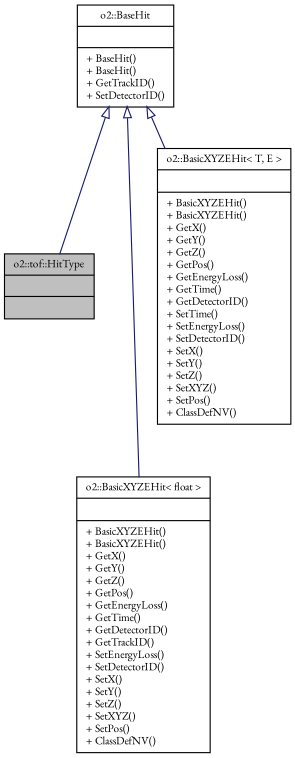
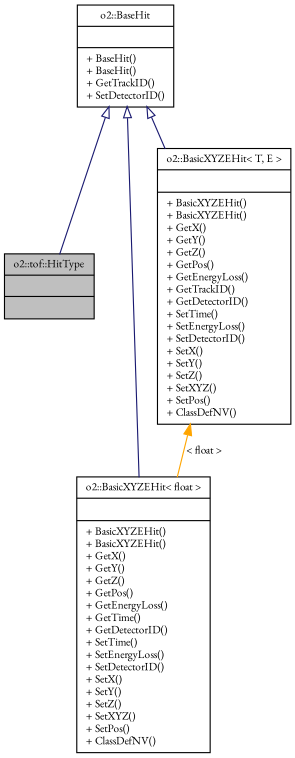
(194, 289) -> (201, 289)
none -> (182, 456)
(120, 642) -> (112, 642)
